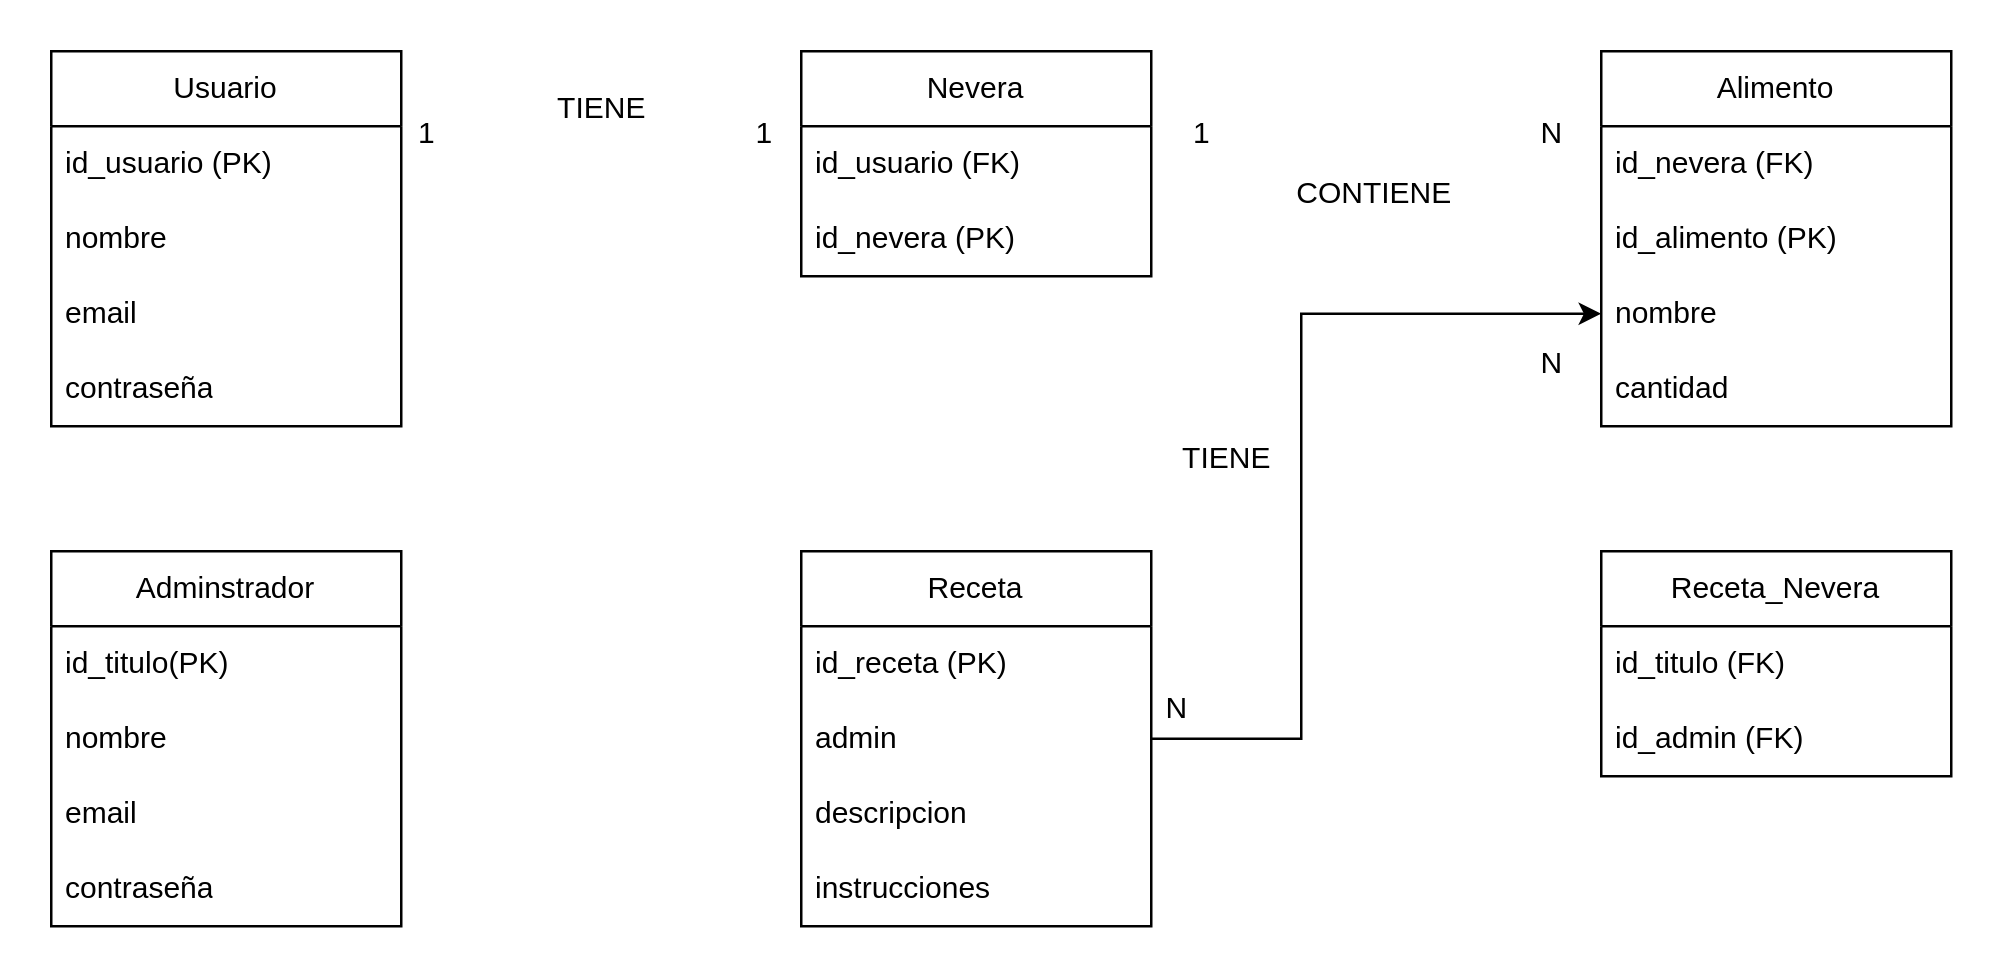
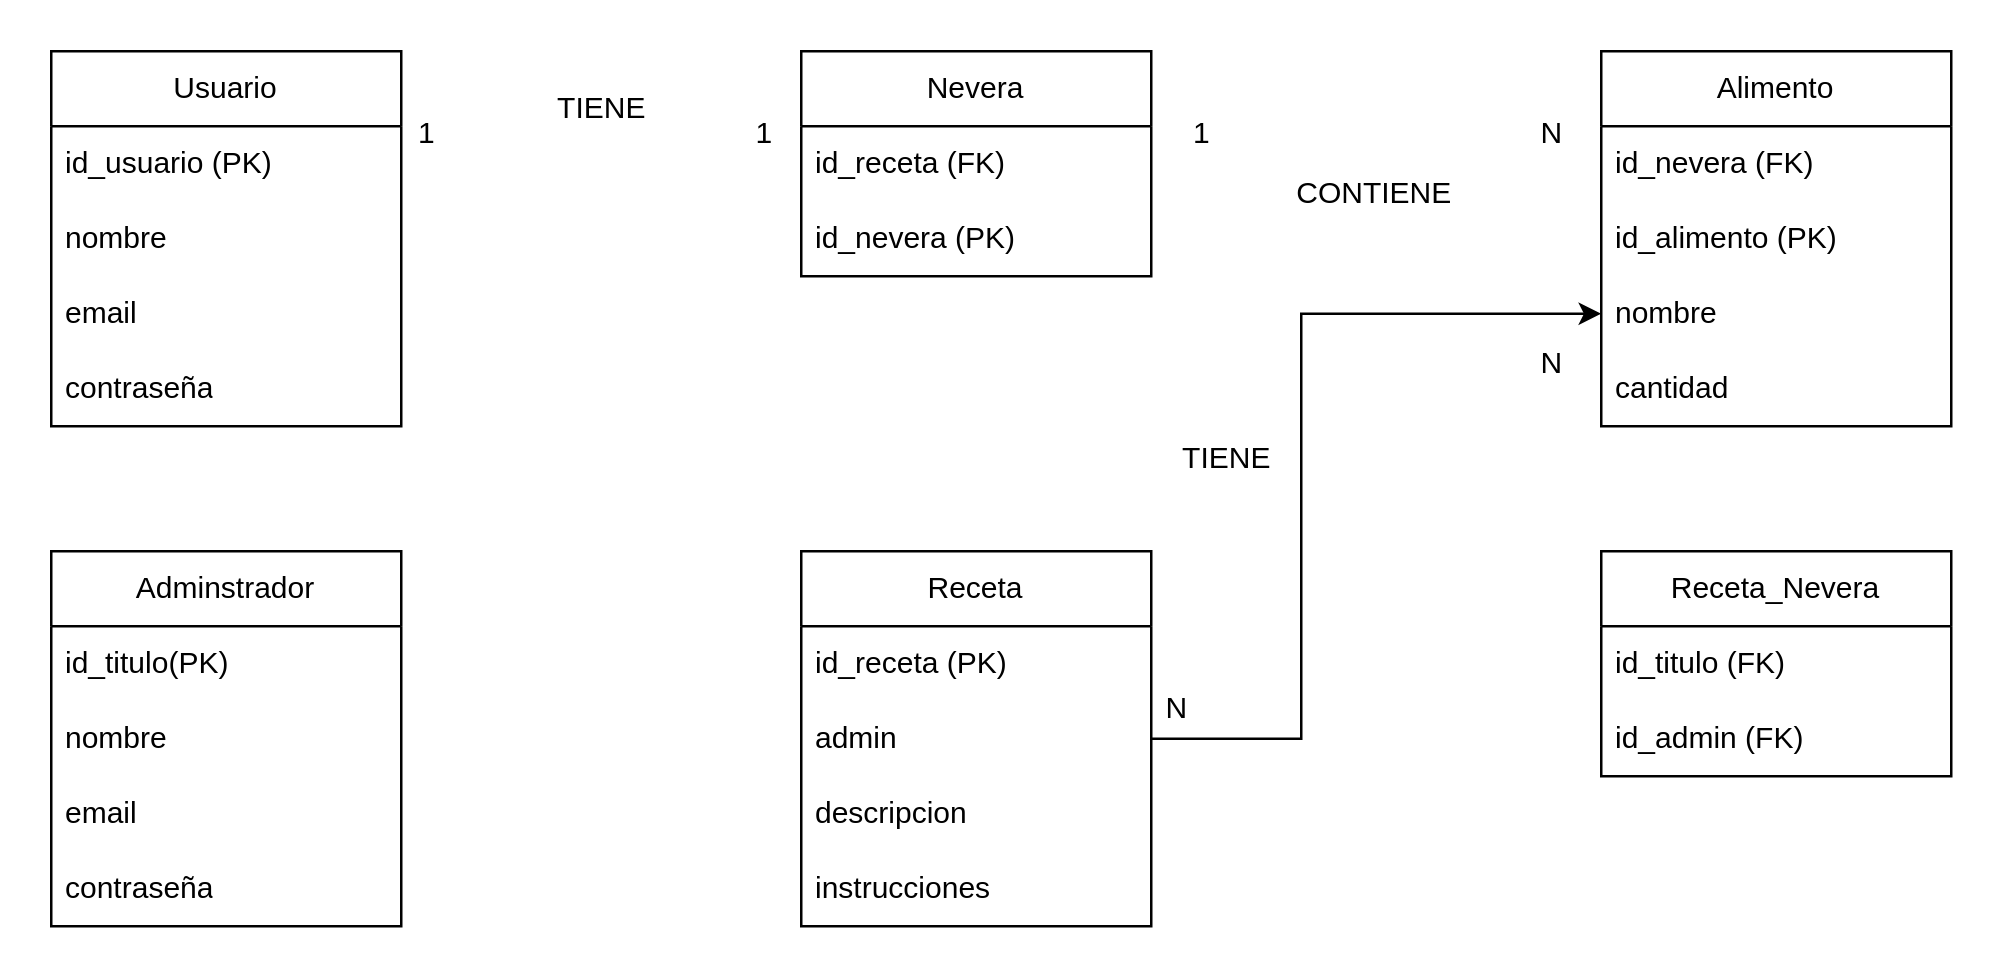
(931, 164) -> (926, 164)
